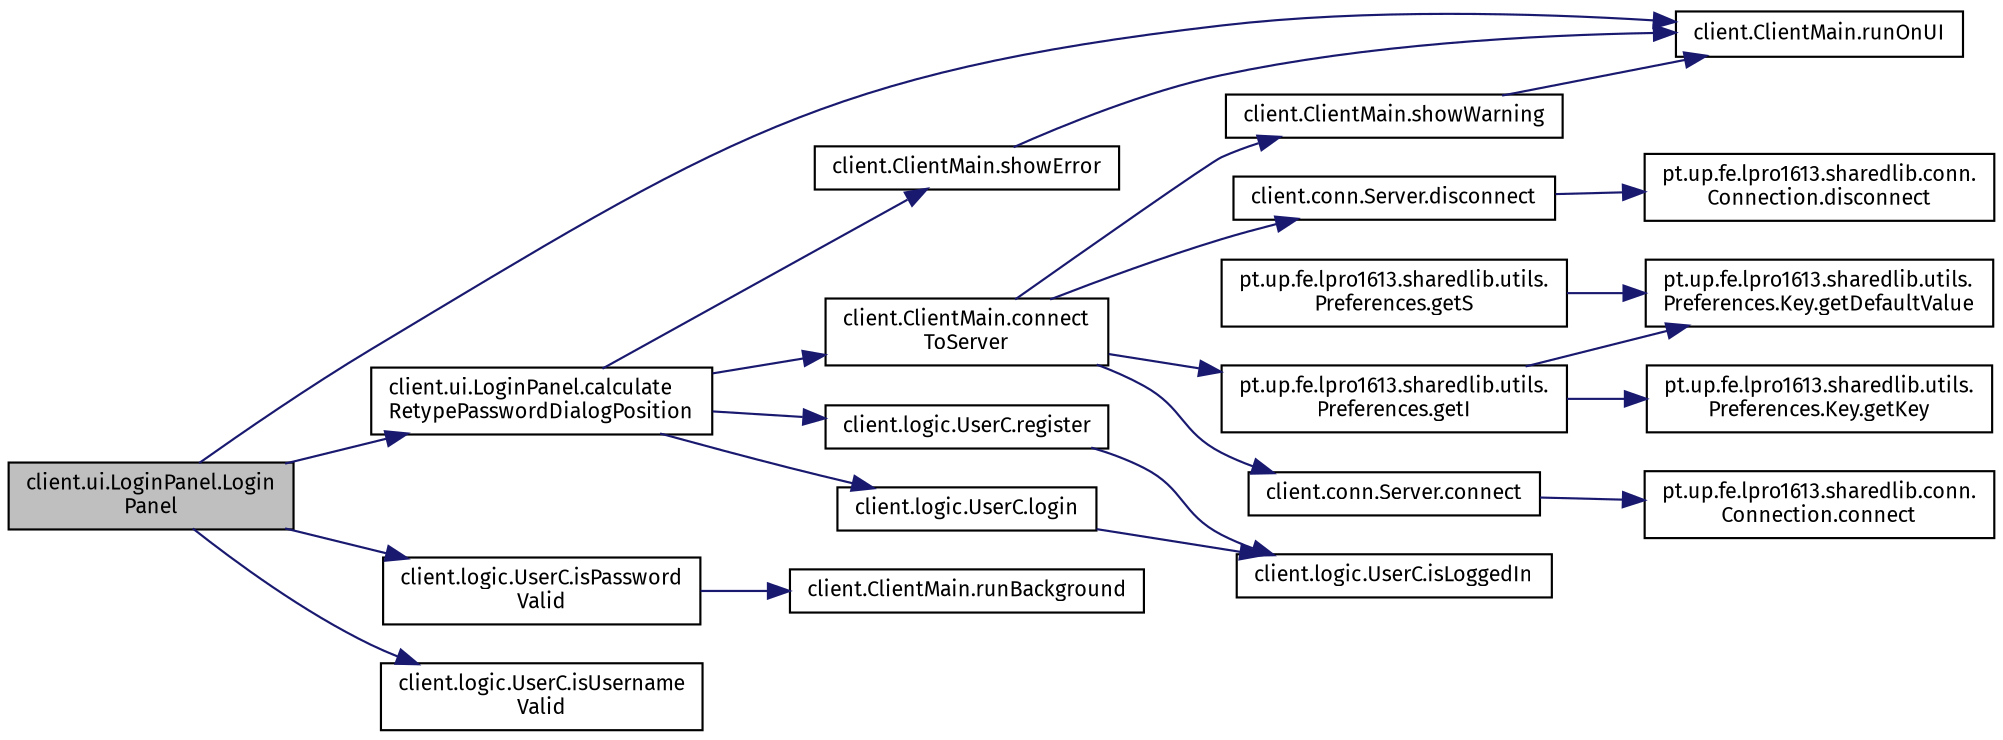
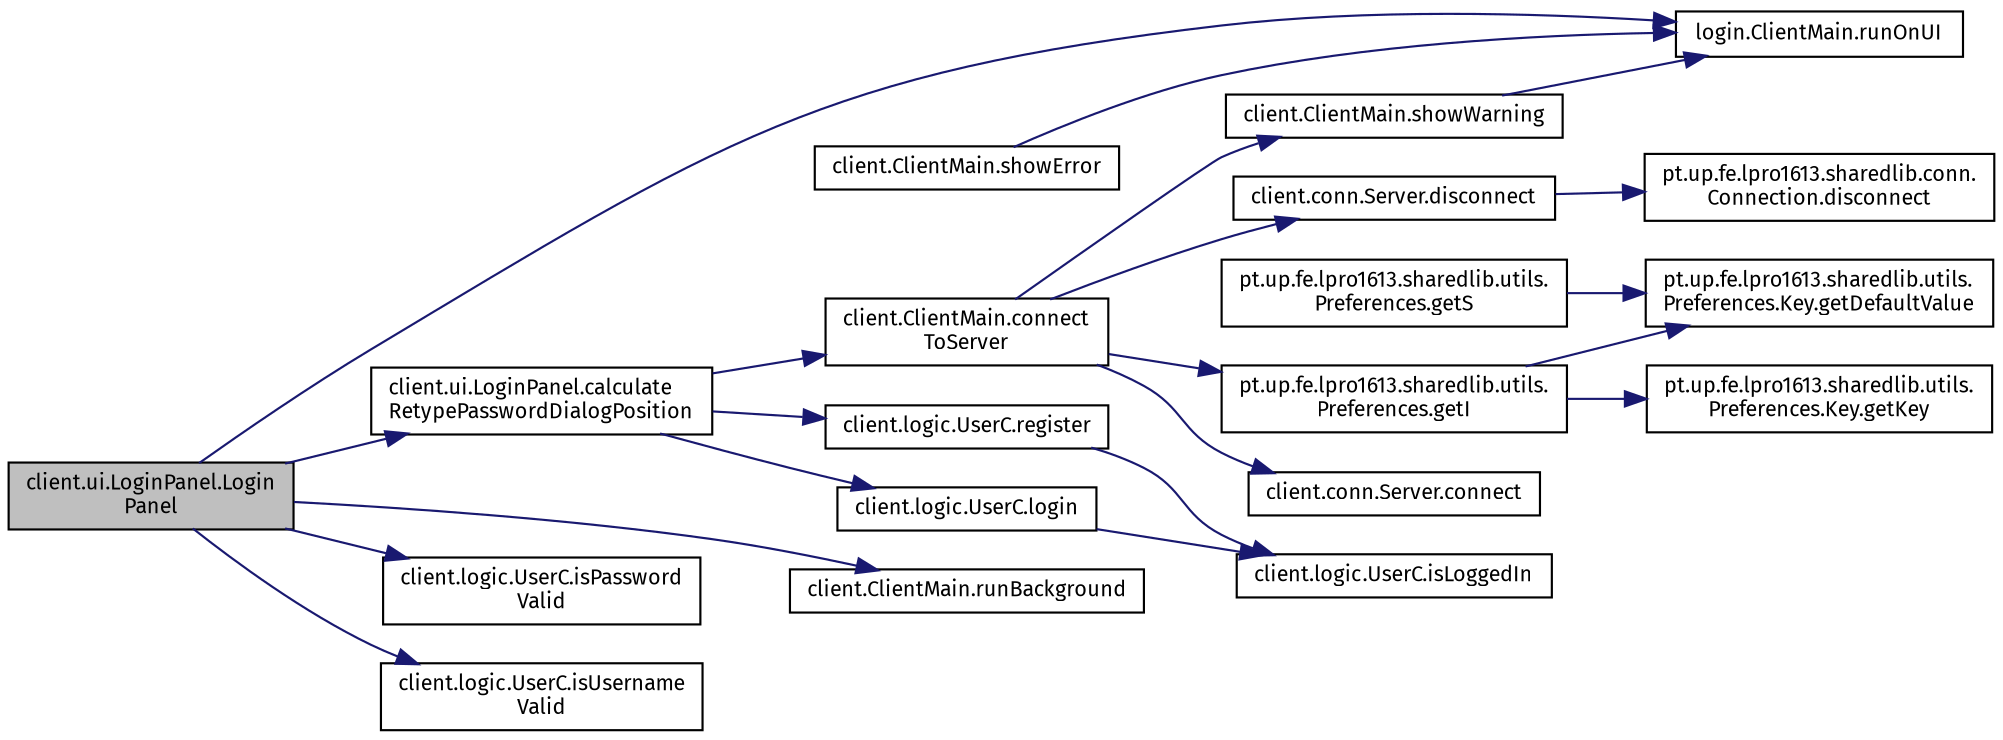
(1819, 34) -> (1819, 34)
(755, 284) -> none
(1819, 505) -> none
(734, 591) -> (577, 523)
